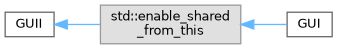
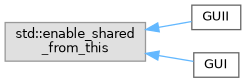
(84, 24) -> (175, 24)
